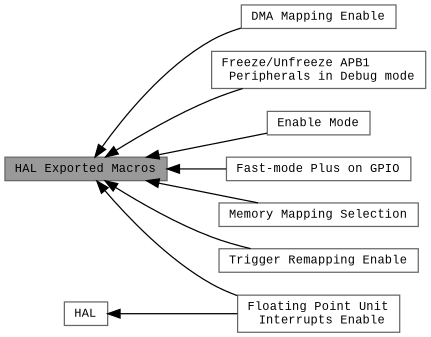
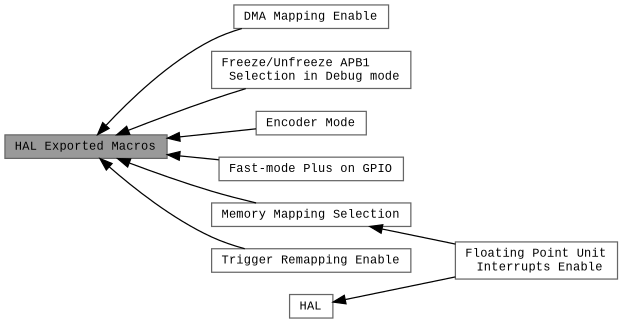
(319, 70) -> (311, 70)
(319, 123) -> (311, 123)
(165, 251) -> (419, 237)
